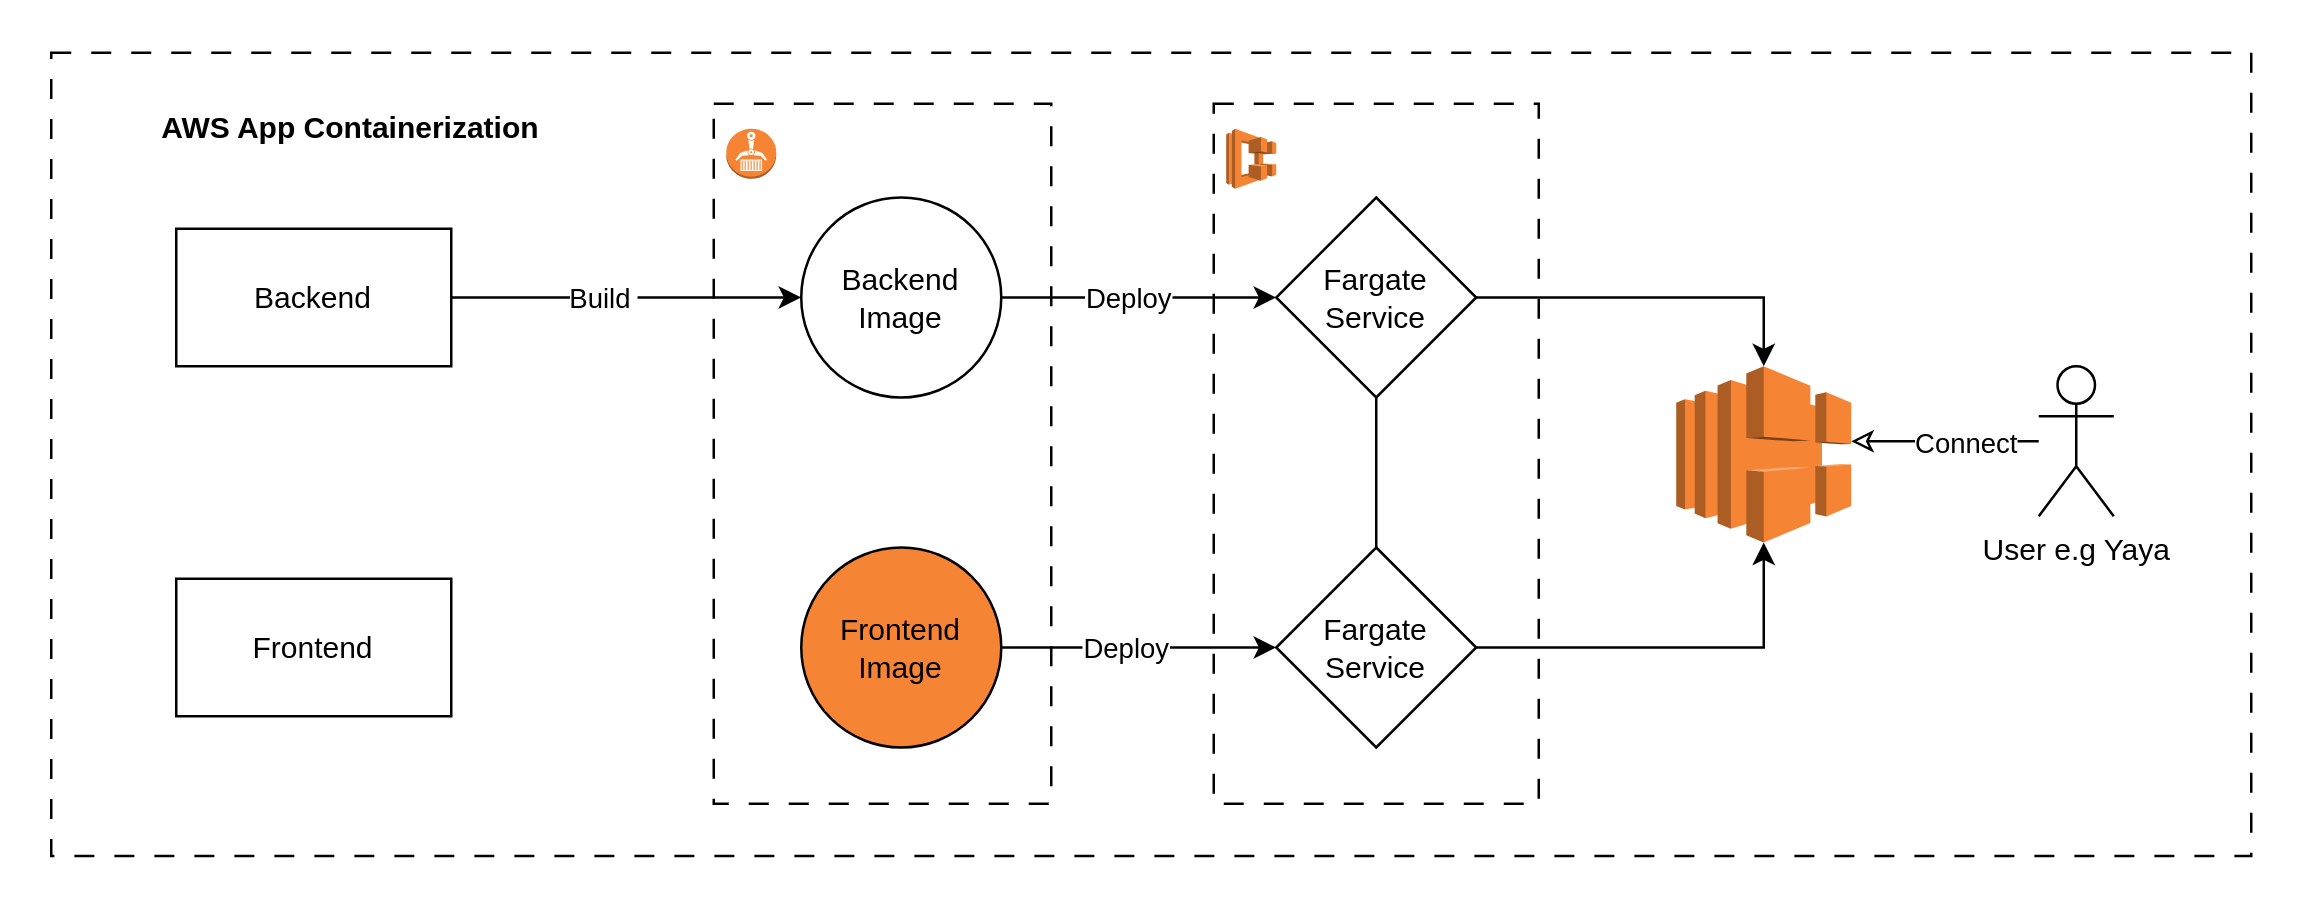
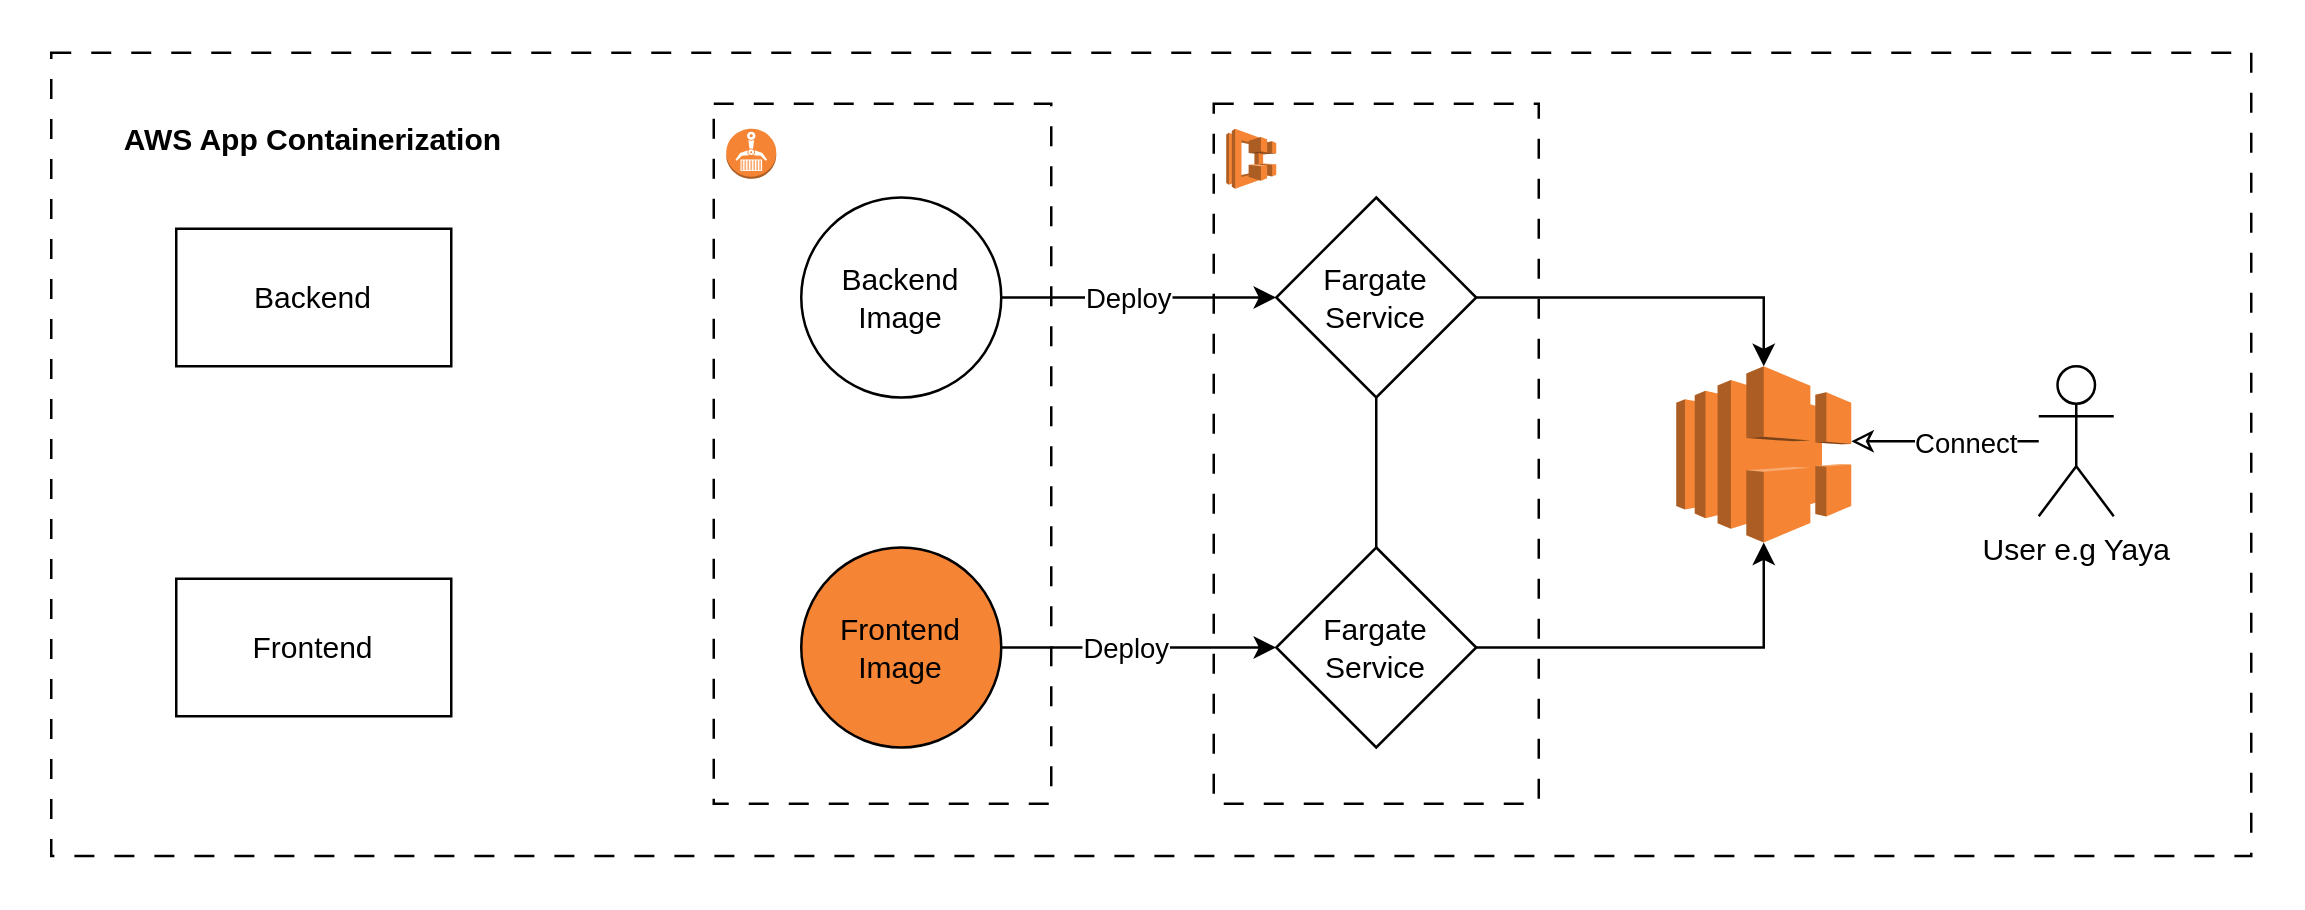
(351, 129) -> (314, 141)
(618, 298) -> none
